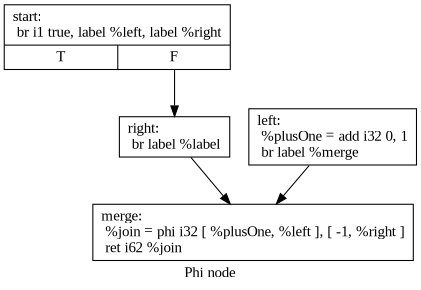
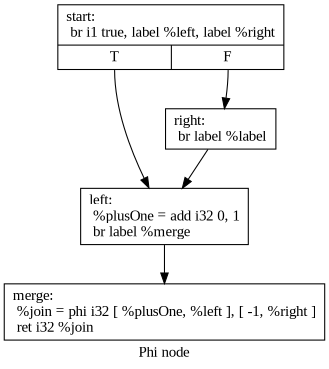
none -> (124, 126)
(207, 177) -> (198, 164)
(142, 248) -> (53, 327)
